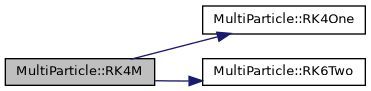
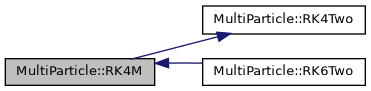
(284, 20) -> (284, 20)
(172, 81) -> (186, 63)
